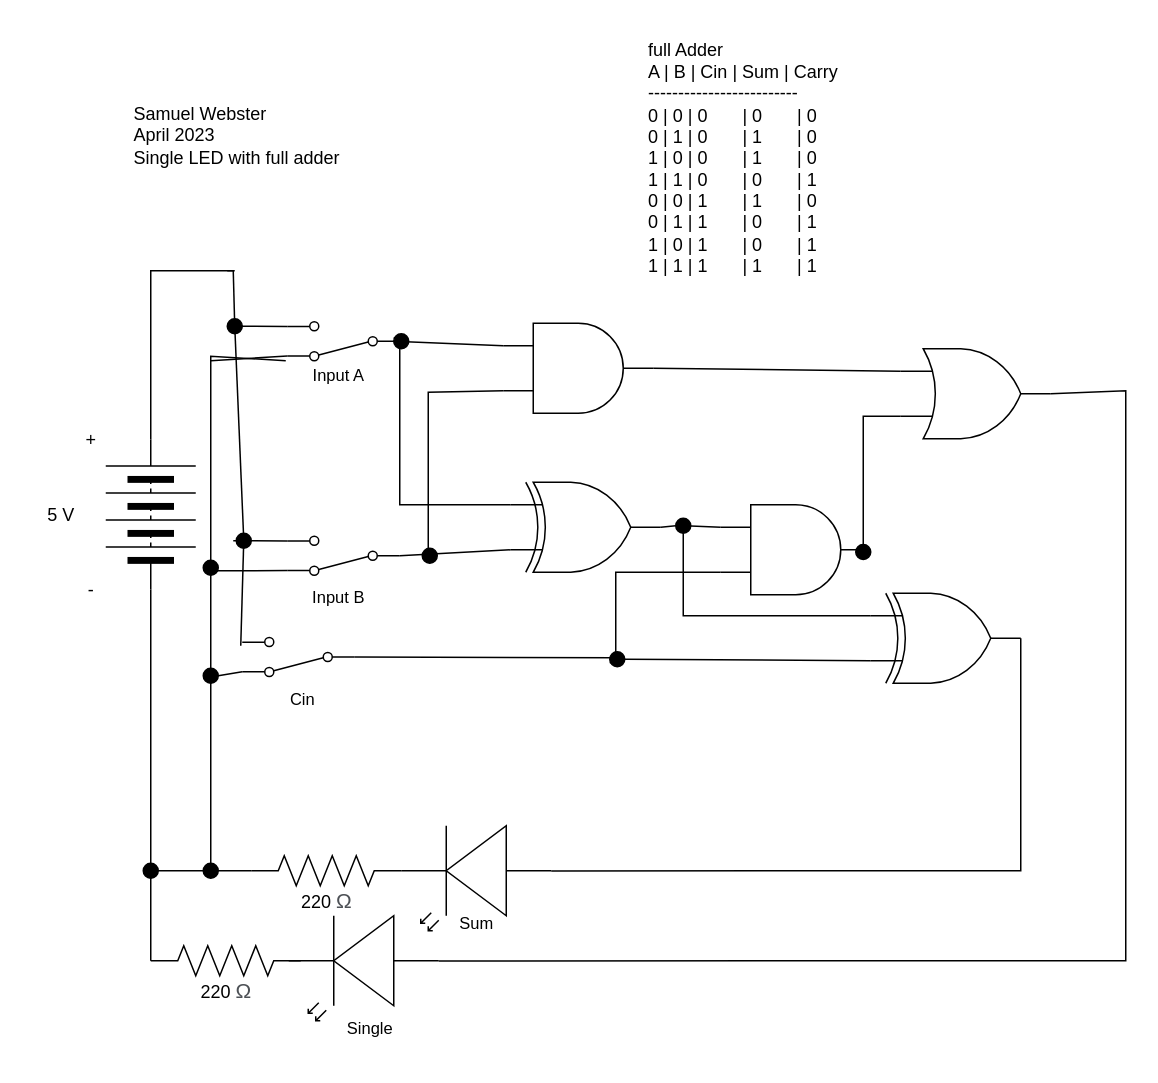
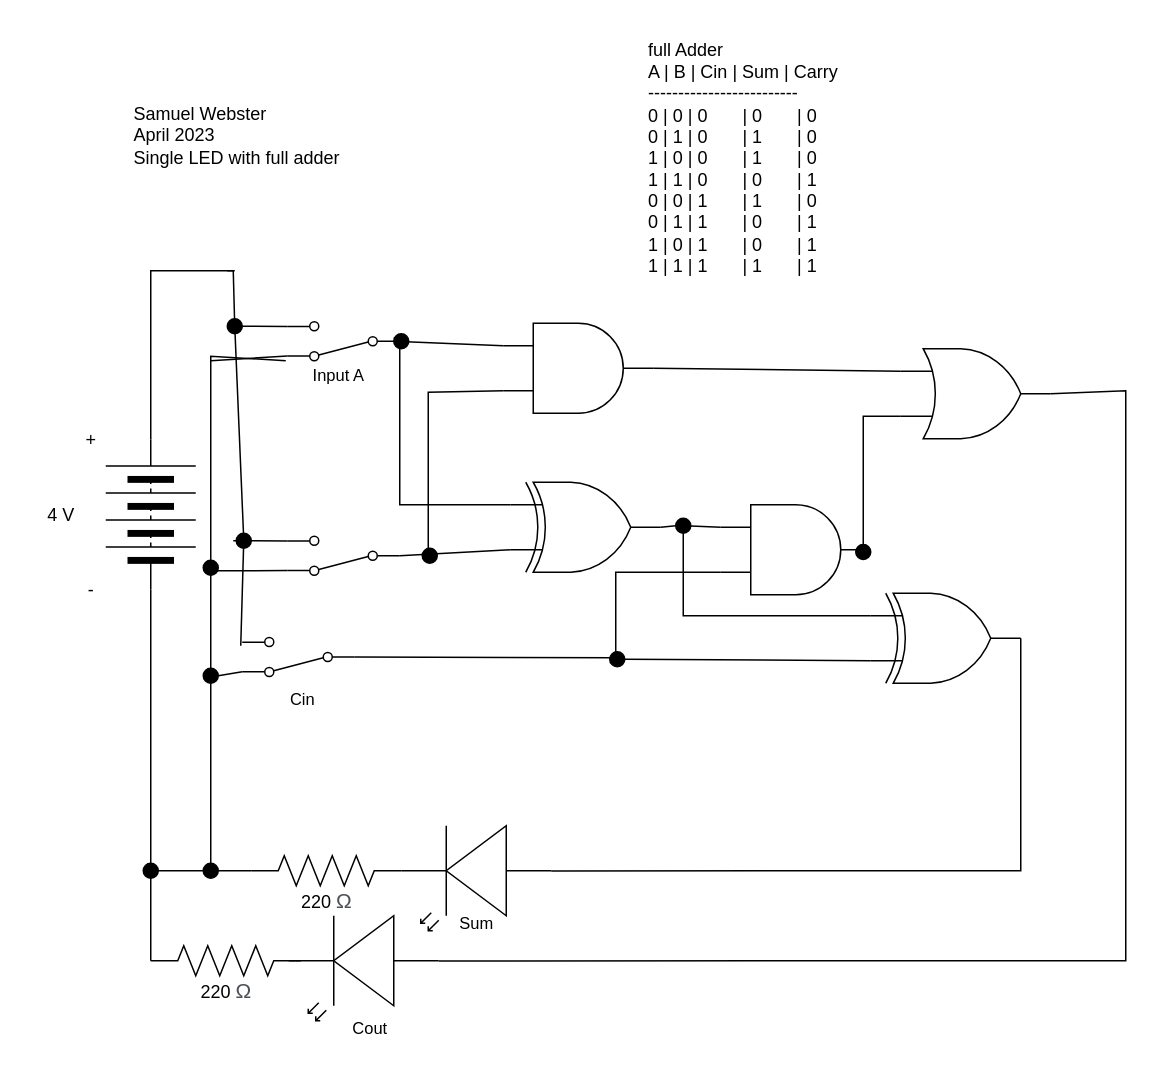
(62, 515) -> (62, 515)
(338, 598) -> none
(371, 1028) -> (371, 1028)
